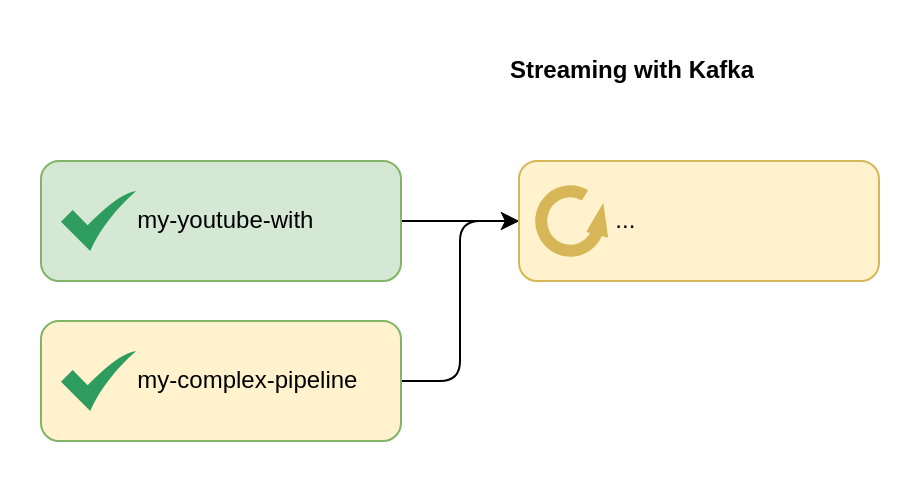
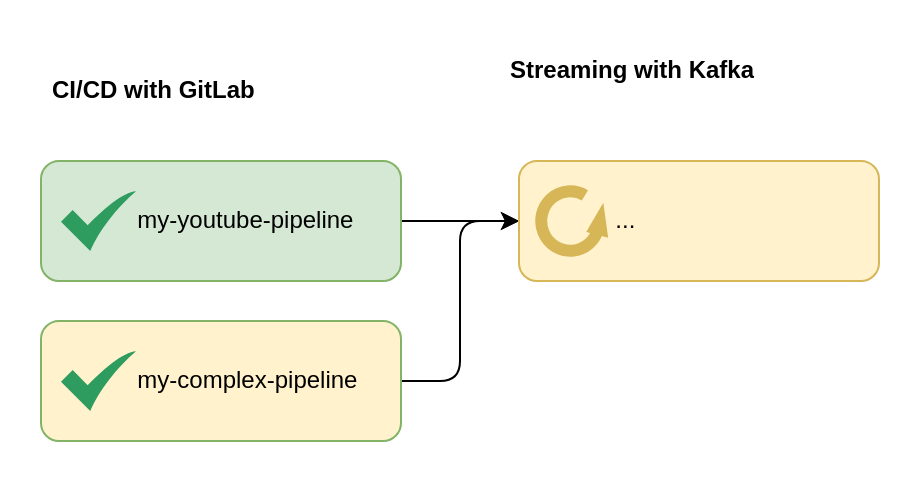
none -> (211, 91)
(143, 221) -> (163, 221)
